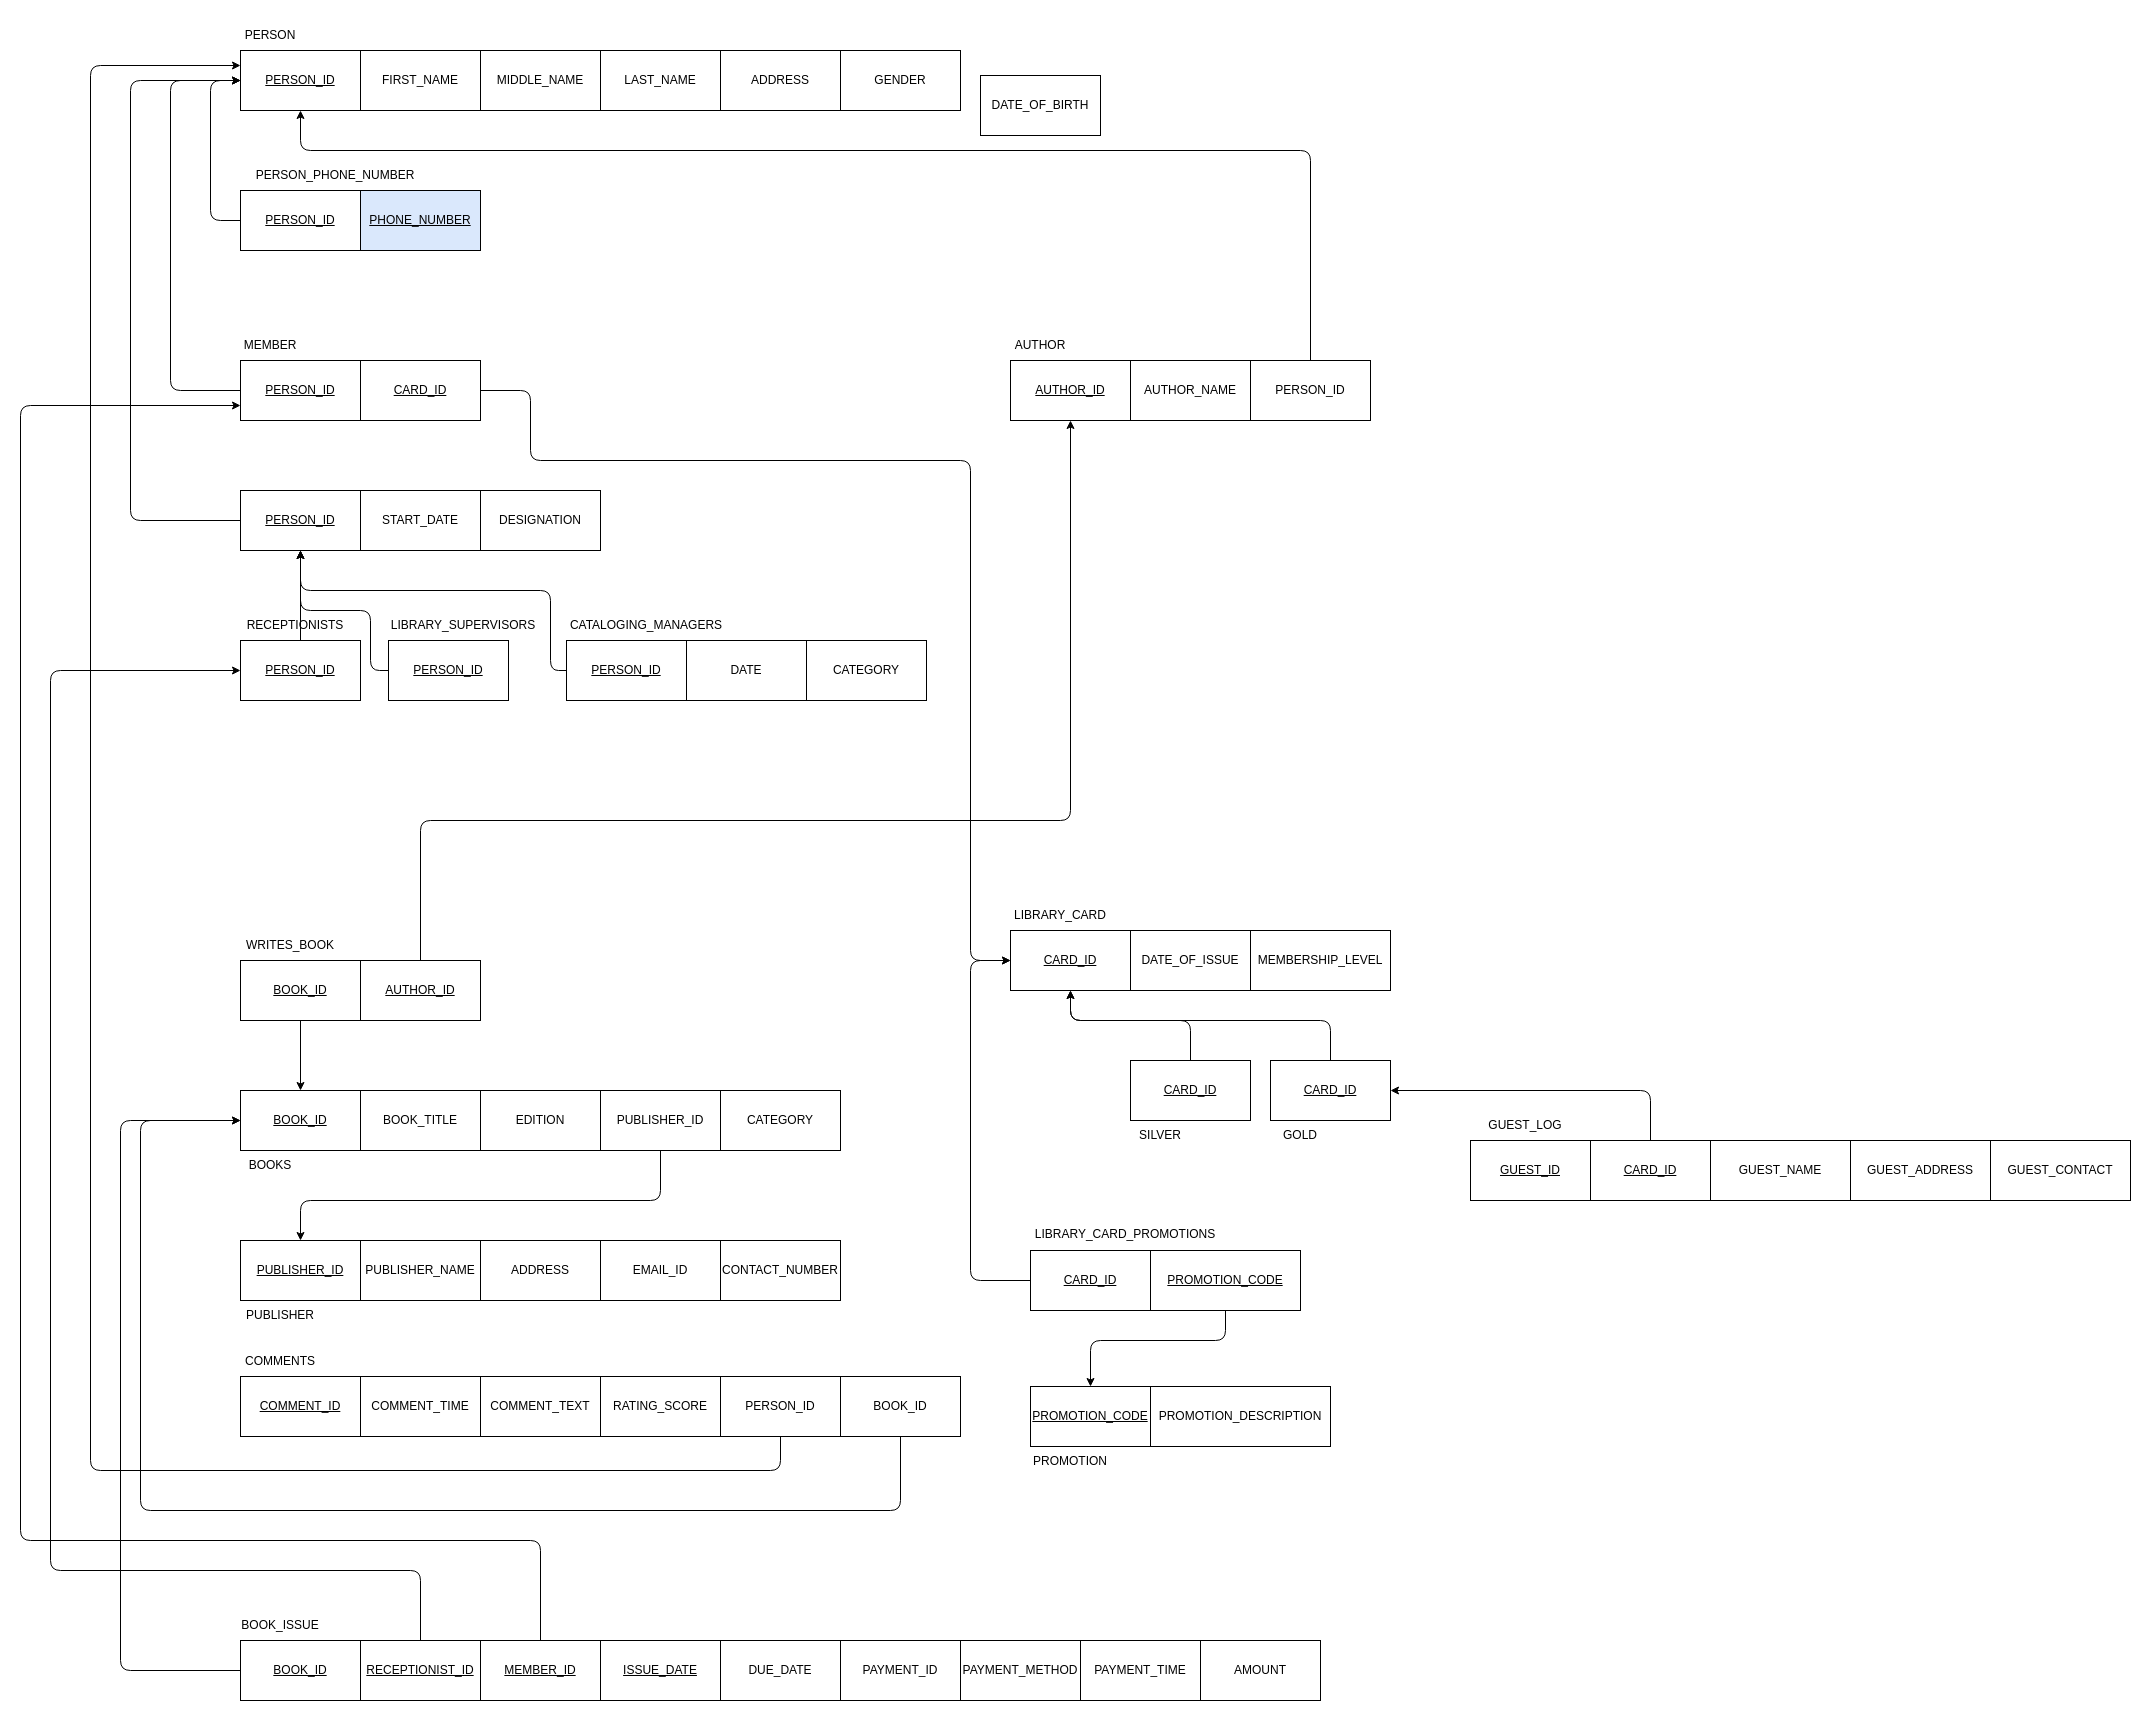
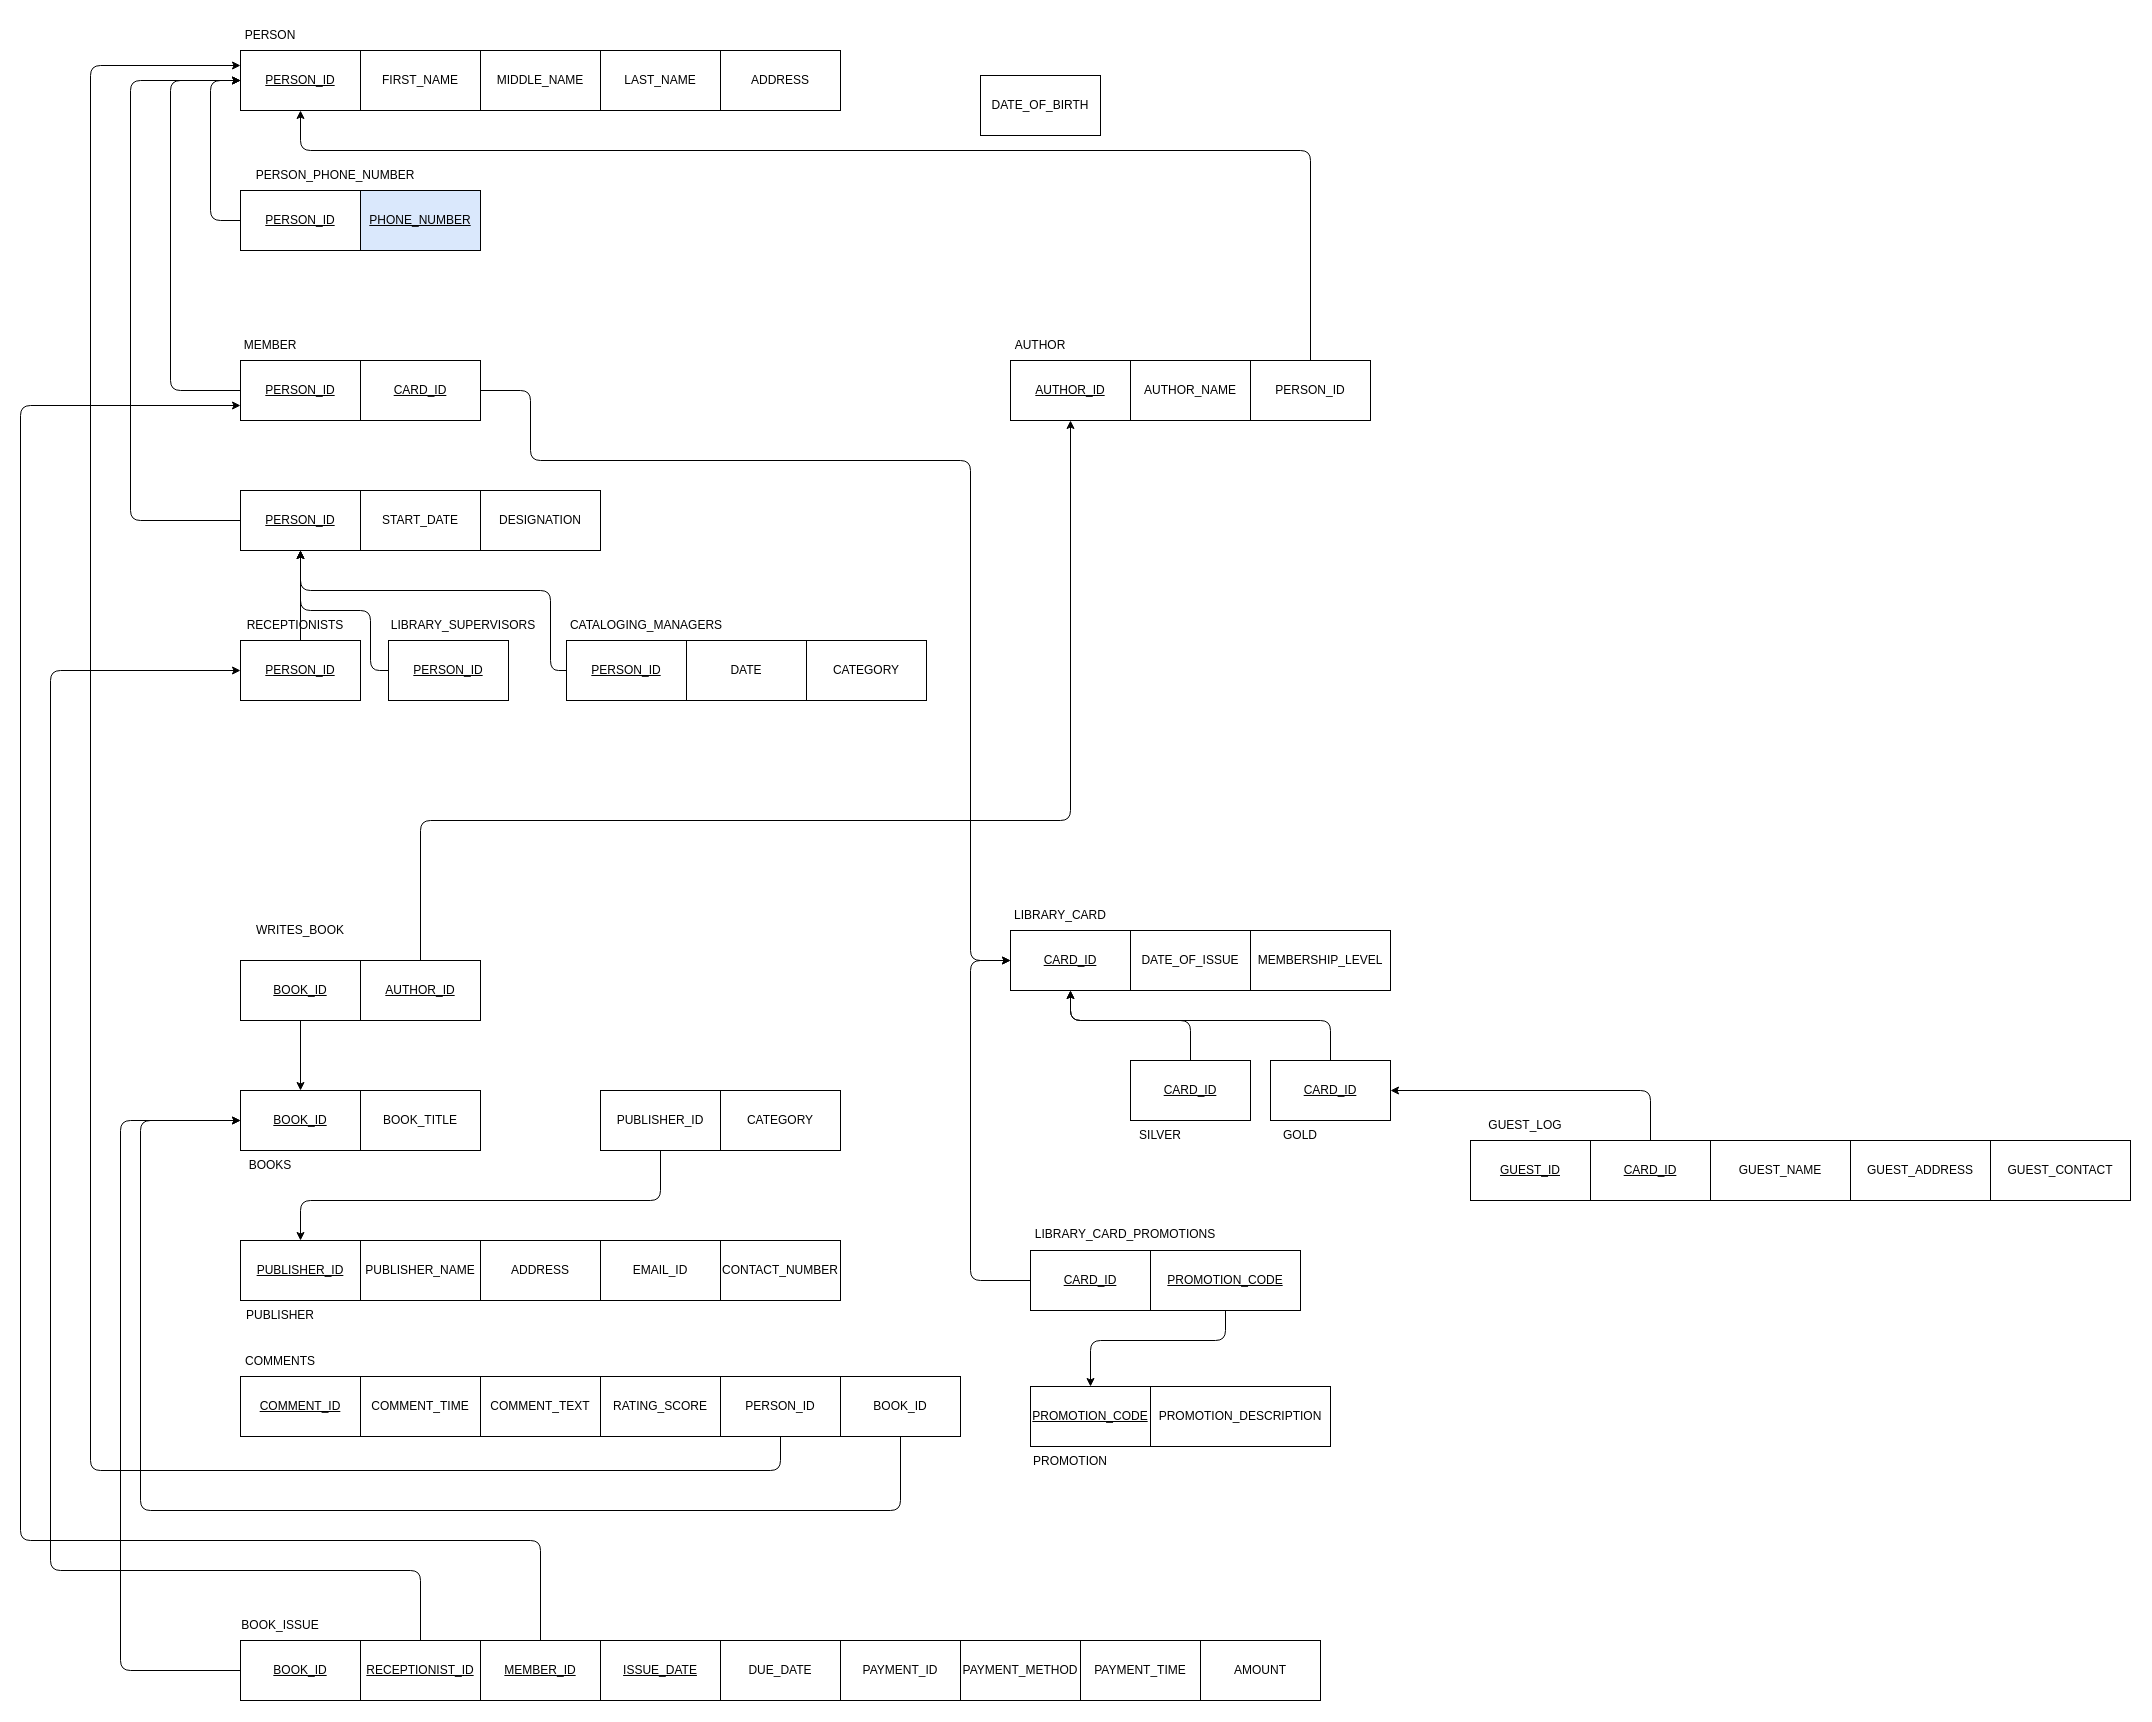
(901, 81) -> none
(291, 946) -> (301, 931)
(541, 1121) -> none
